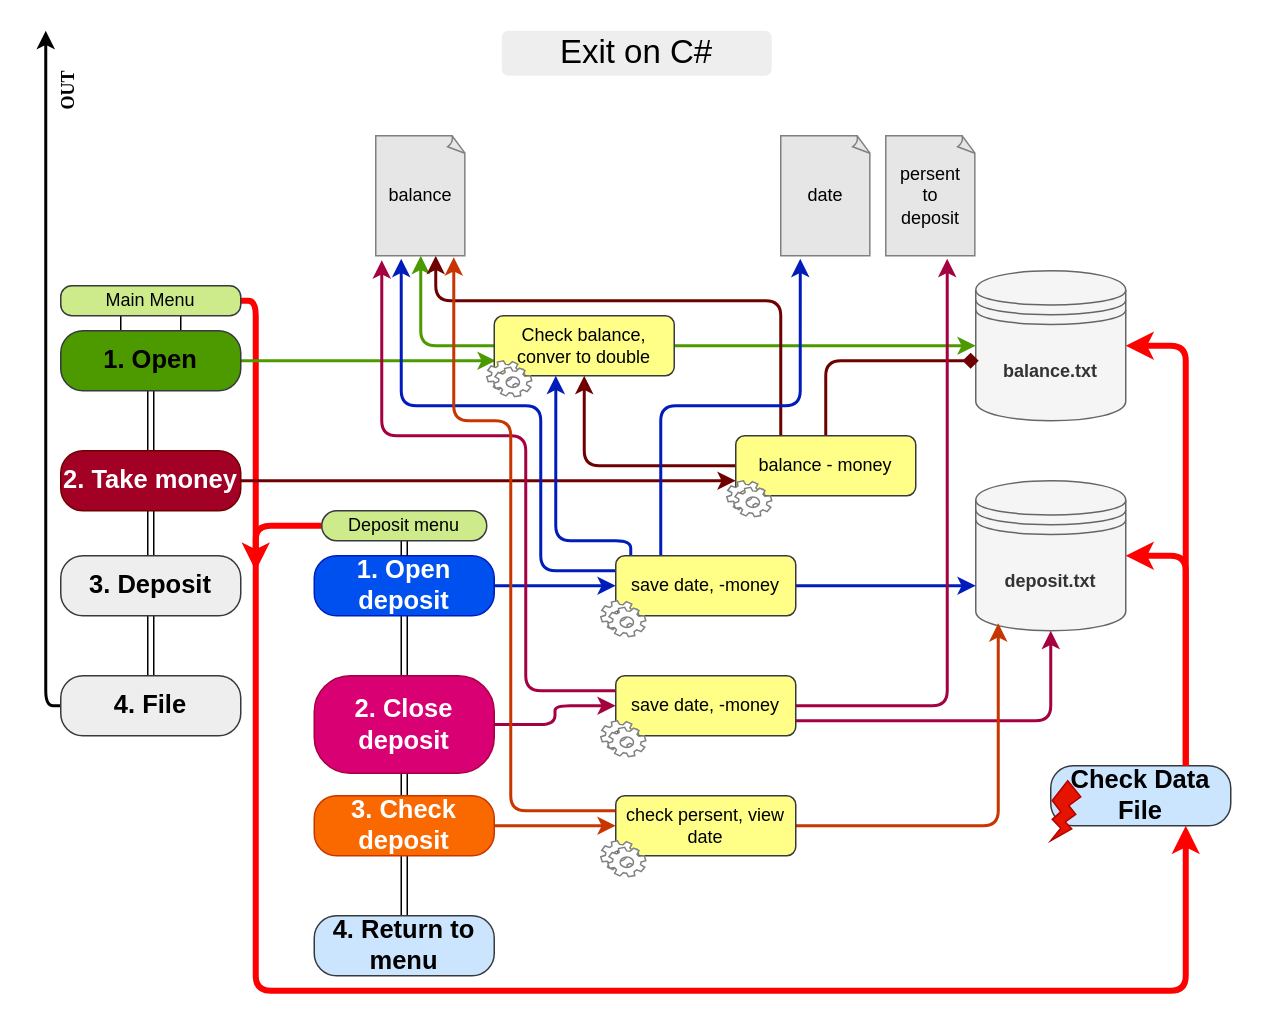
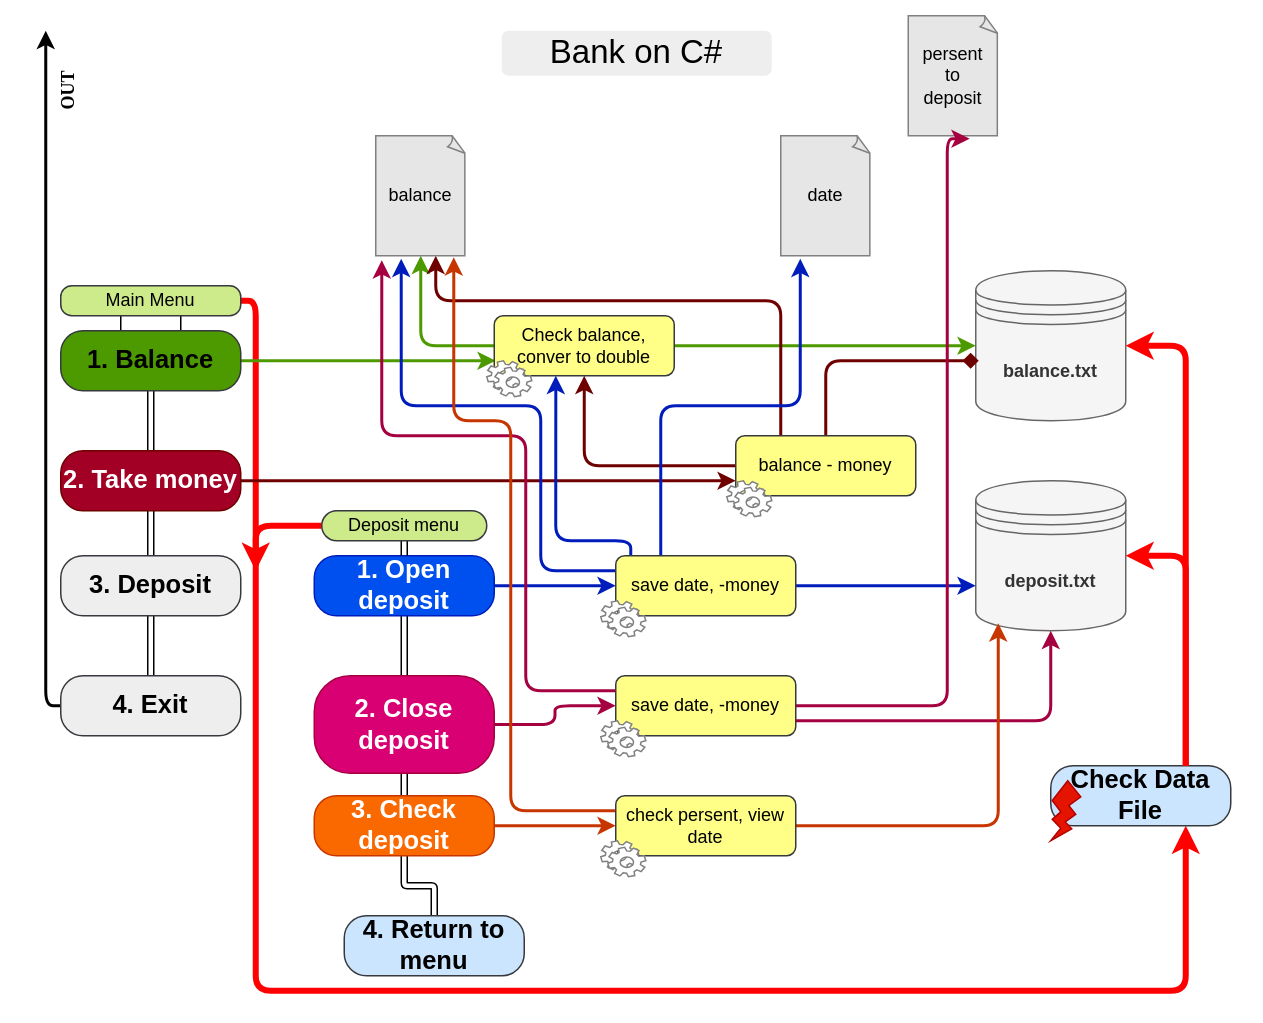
(637, 53) -> (637, 53)
(931, 196) -> (953, 76)
(151, 361) -> (151, 361)
(151, 706) -> (151, 706)
(404, 946) -> (434, 946)
